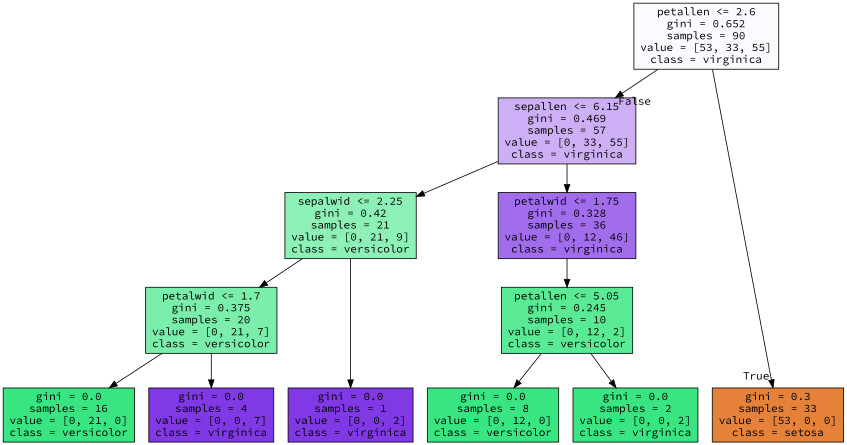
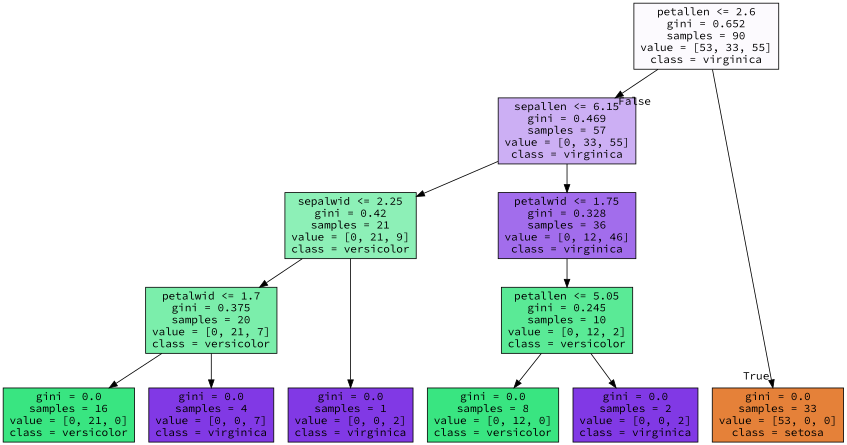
(635, 415) -> (635, 415)
(778, 415) -> (778, 415)
